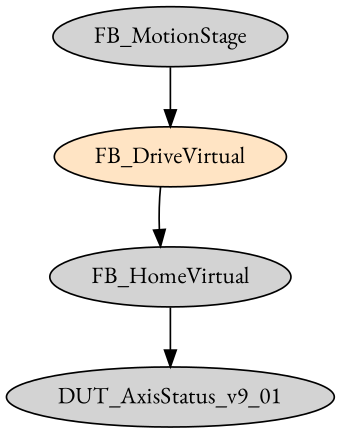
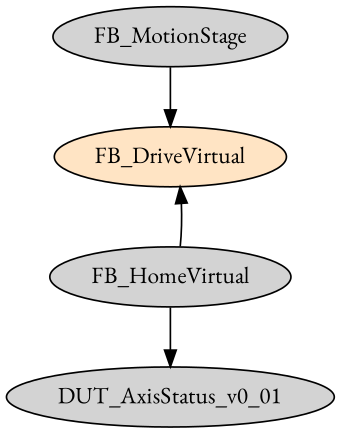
(159, 208) -> (182, 225)
(170, 397) -> (170, 397)
